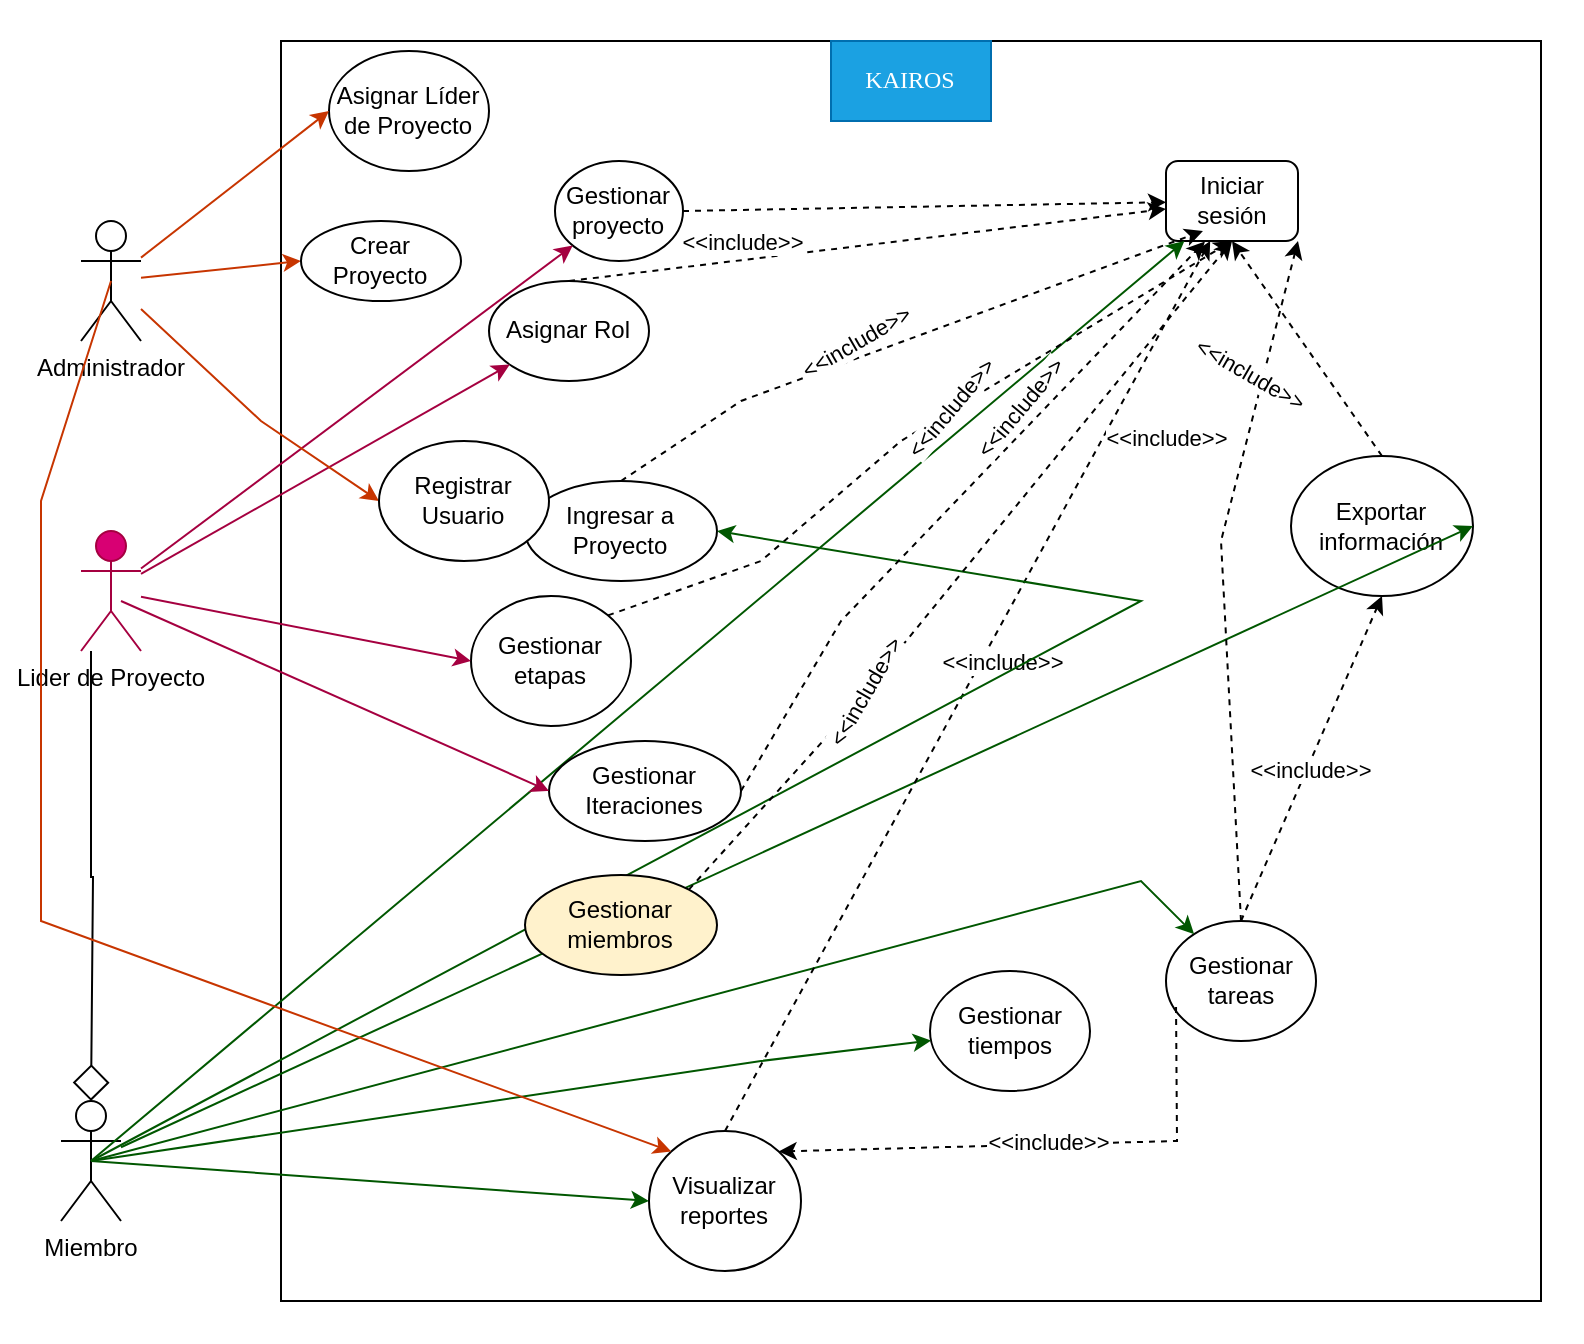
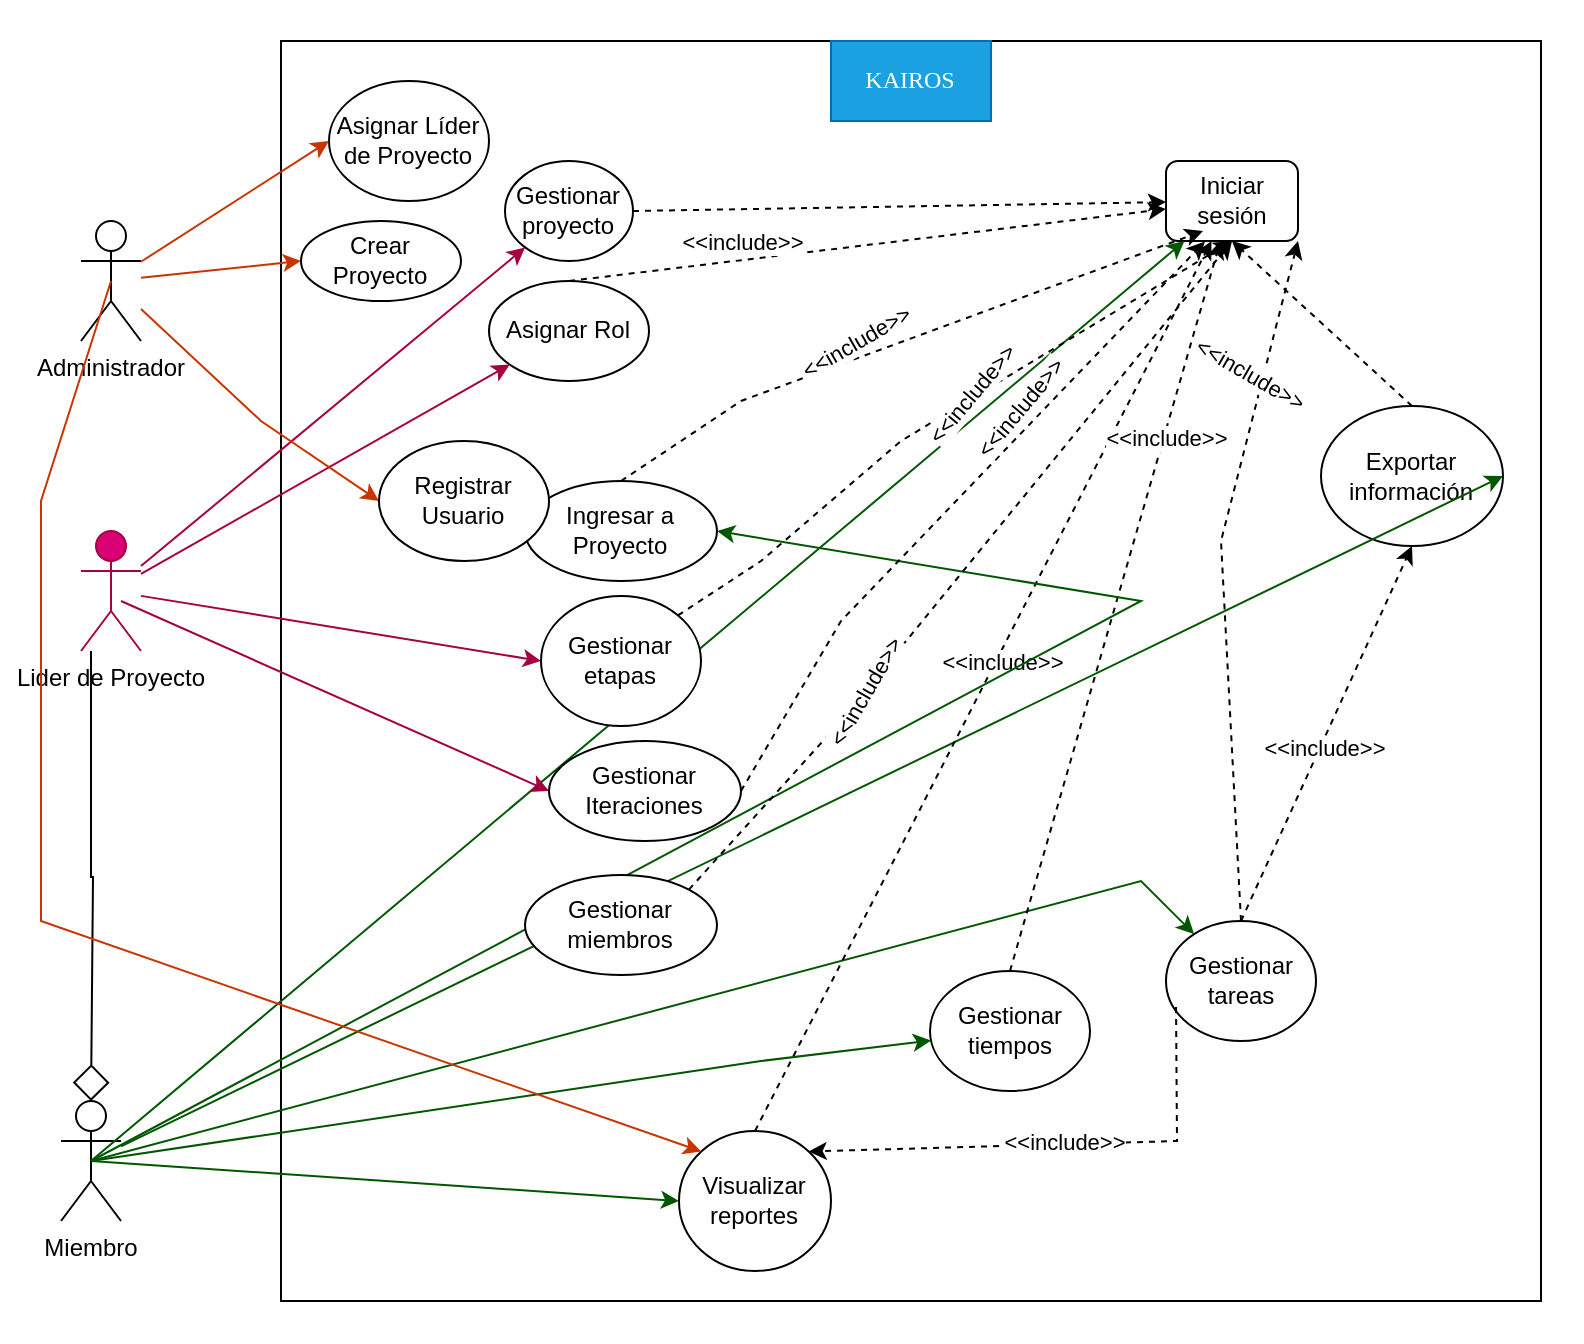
(409, 111) -> (409, 141)
(619, 211) -> (569, 211)
(1382, 526) -> (1412, 476)
(551, 661) -> (621, 661)
none -> (1057, 809)
(621, 925) -> (621, 925)
(725, 1201) -> (755, 1201)
